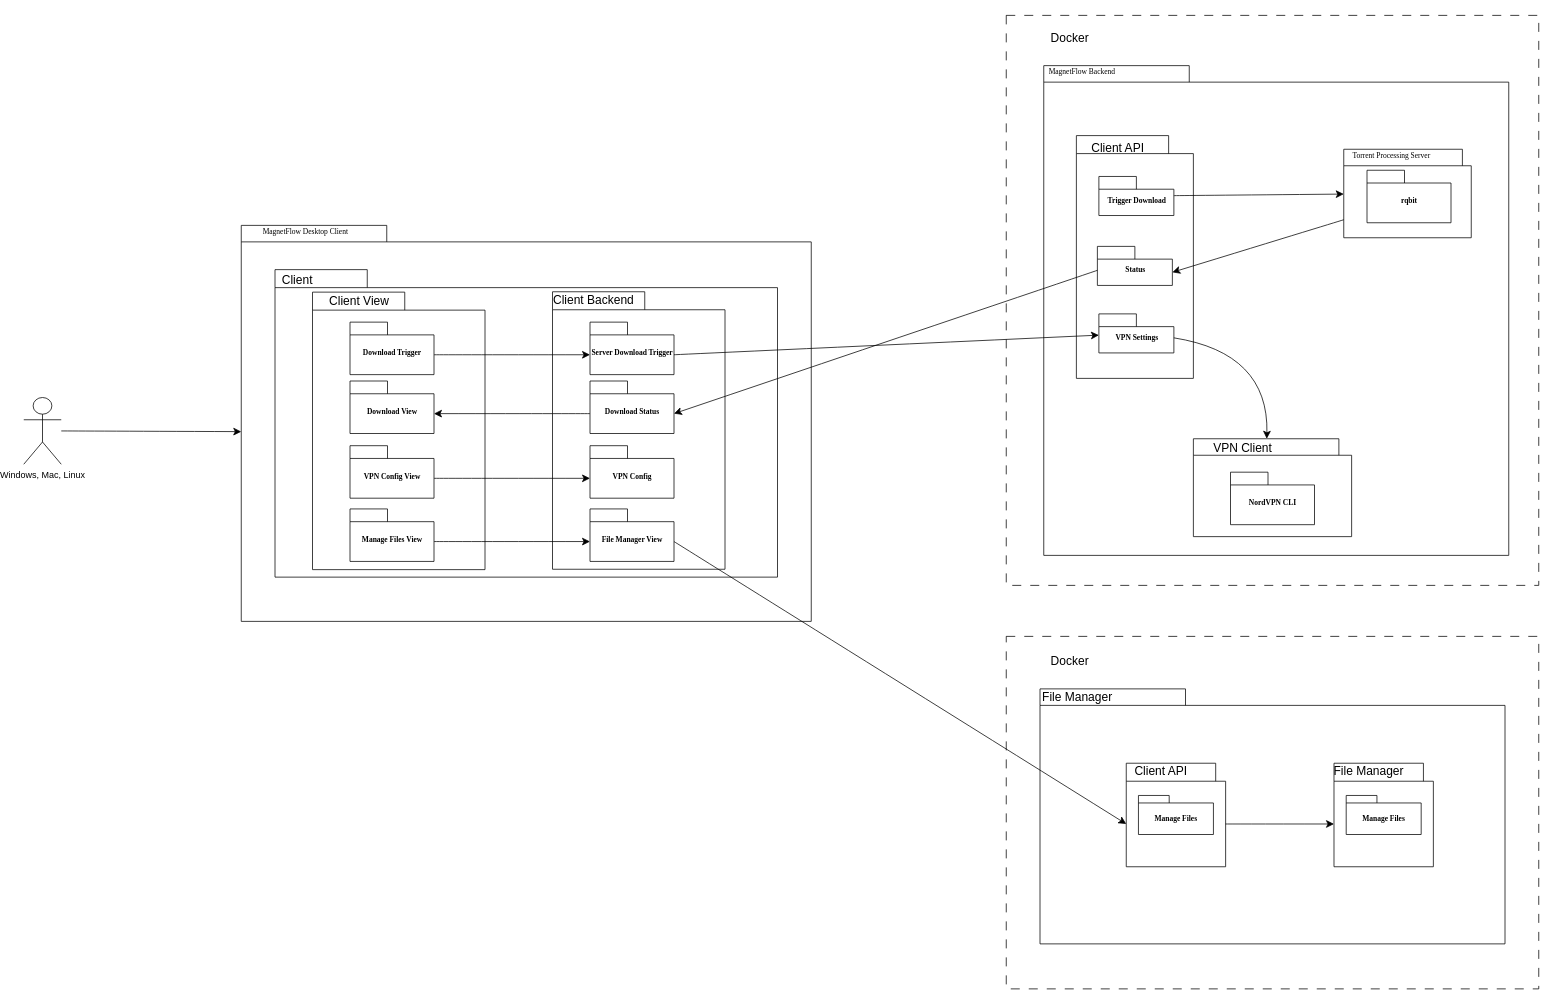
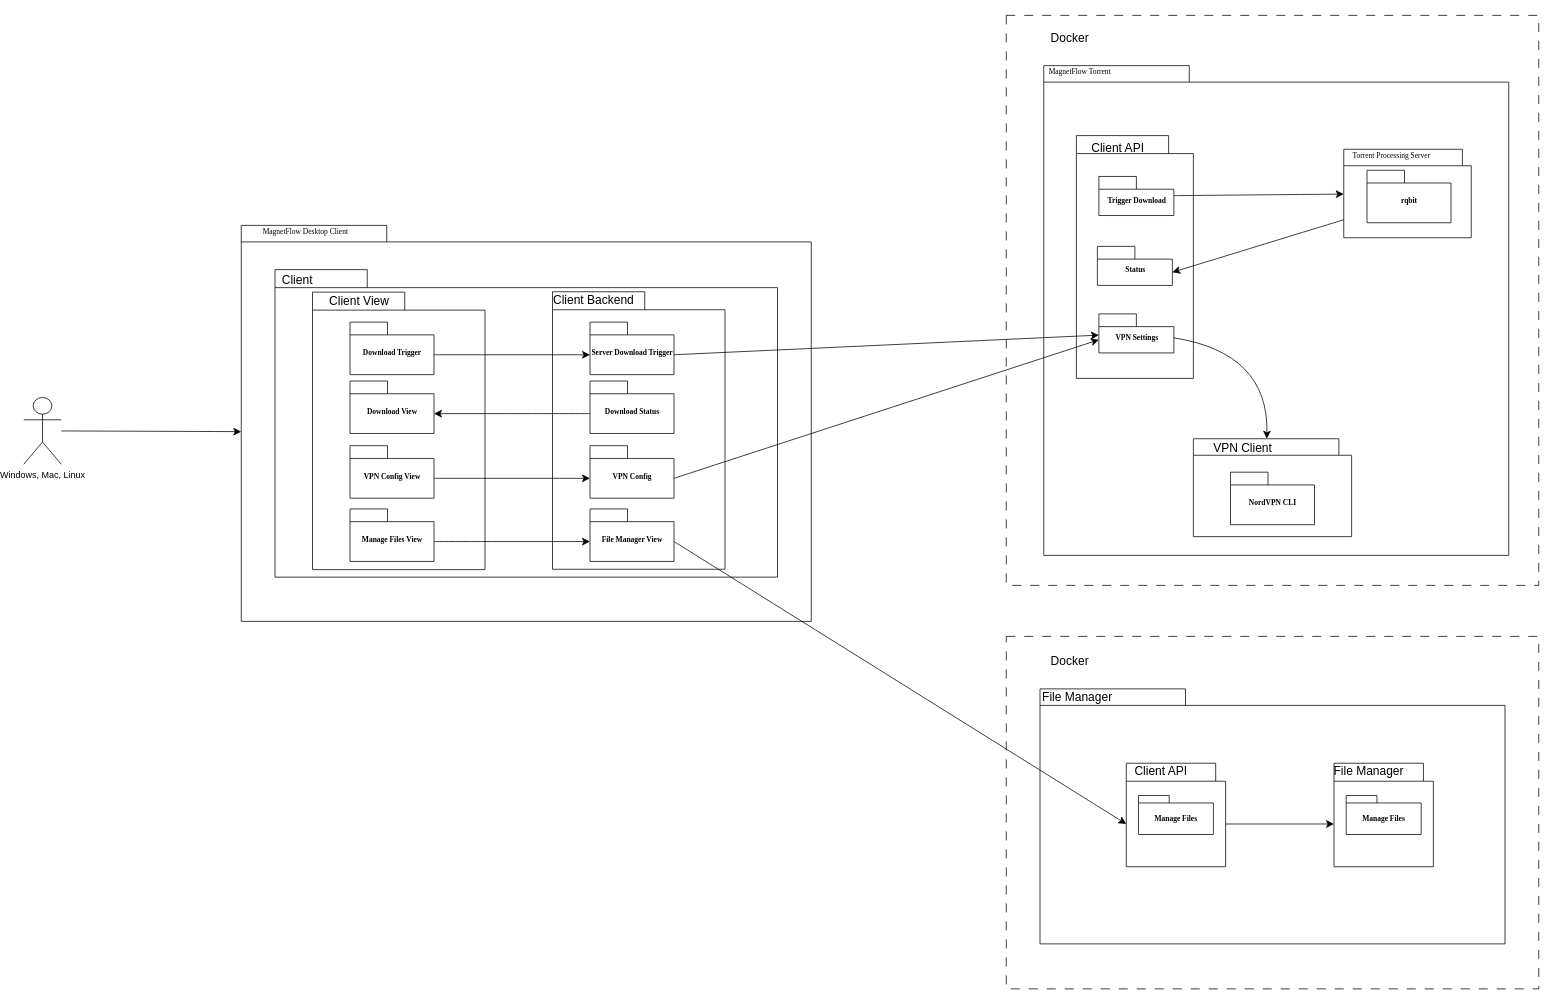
(1085, 72) -> (1085, 72)
(888, 341) -> none
none -> (884, 410)
